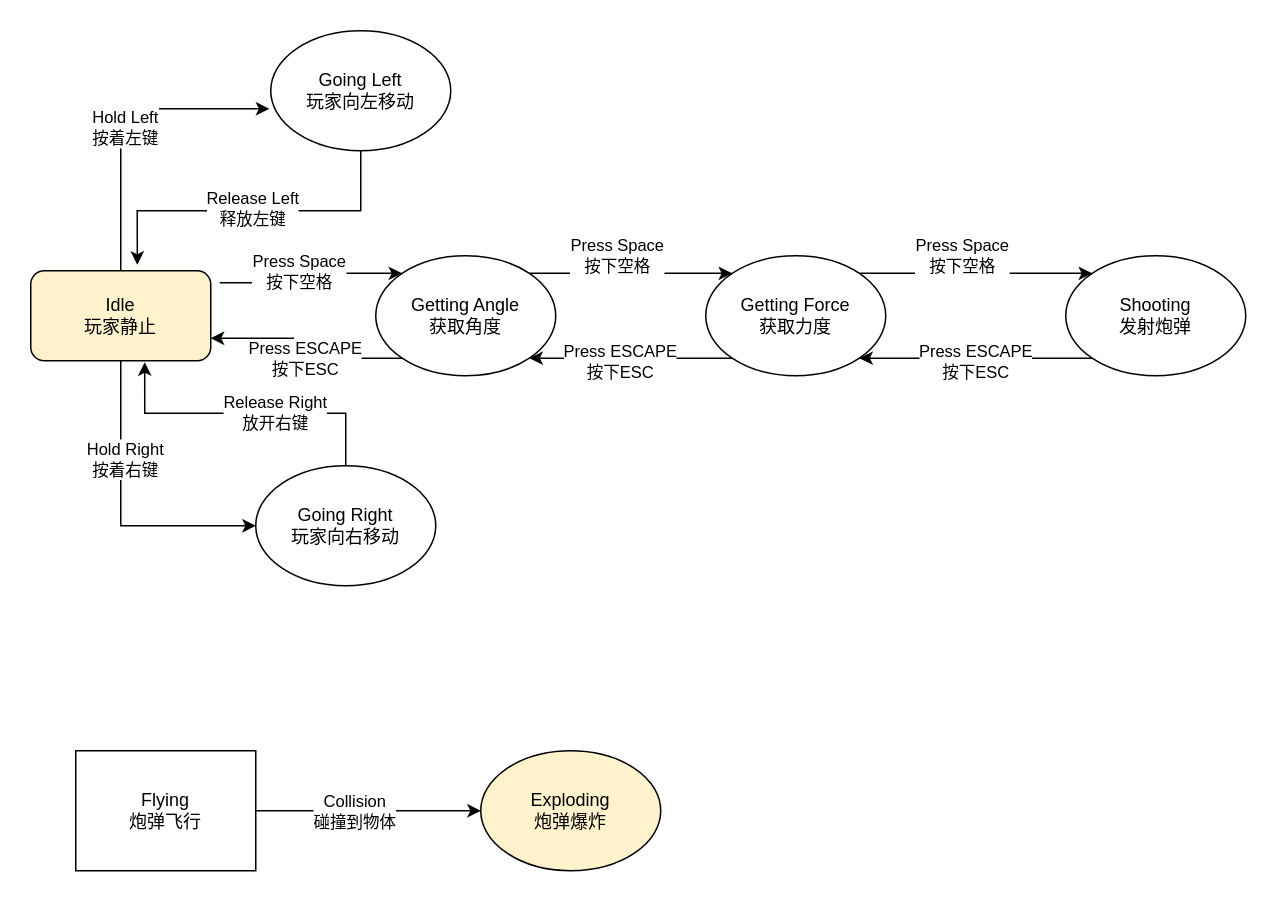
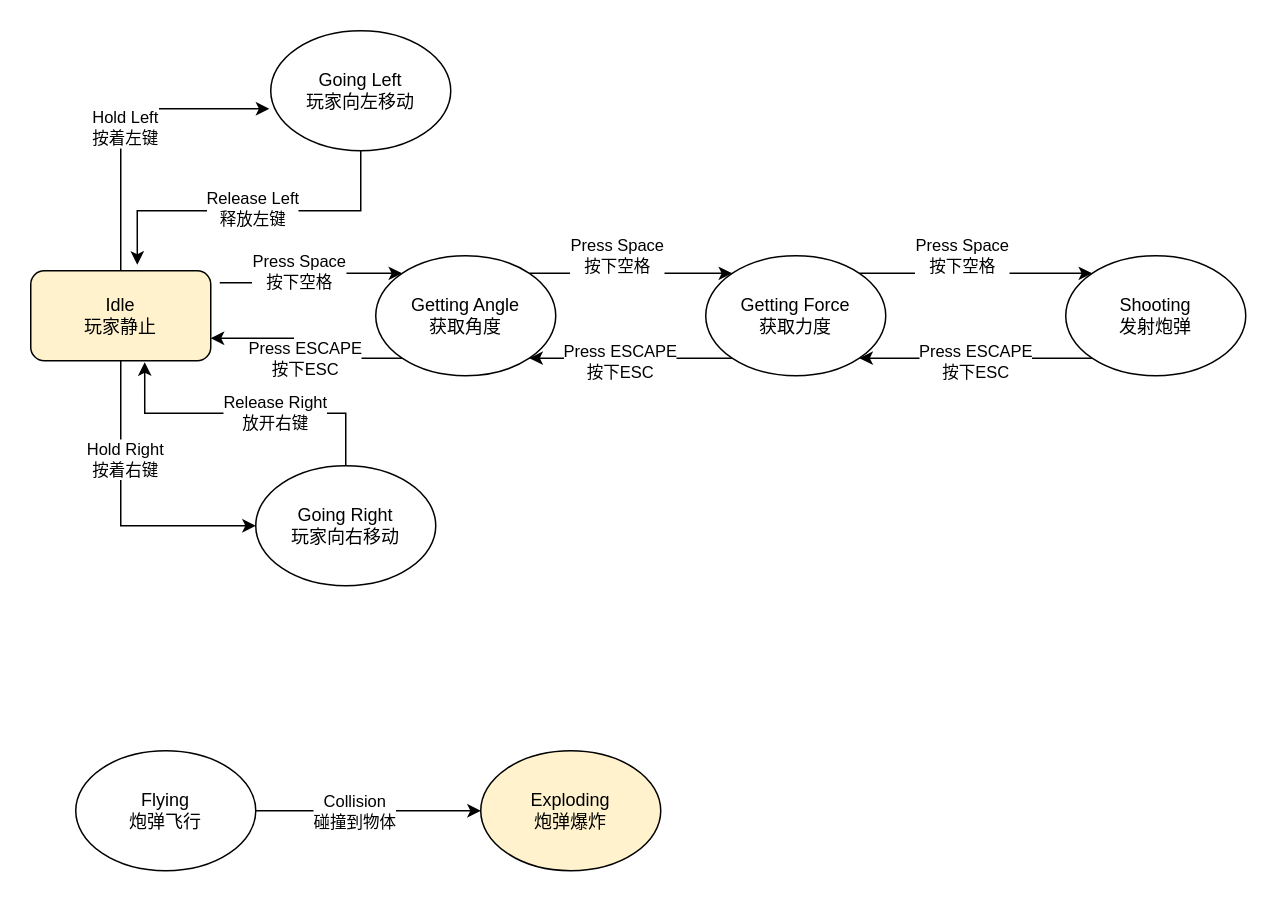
(166, 811) -> (166, 811)
